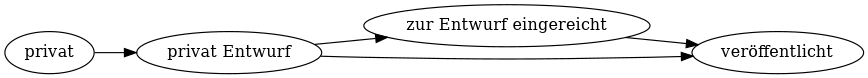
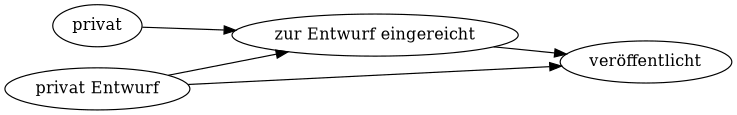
(109, 53) -> (183, 29)
